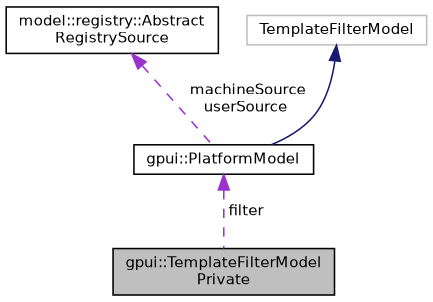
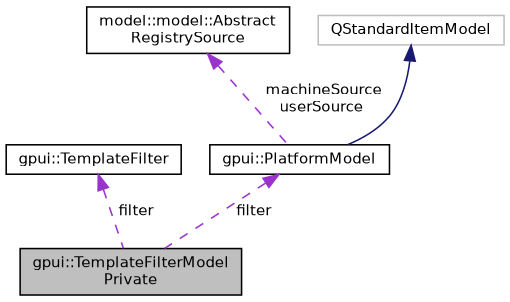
(112, 30) -> (188, 30)
(337, 30) -> (411, 30)
none -> (94, 160)
